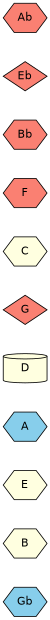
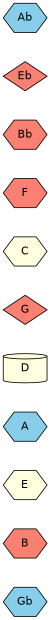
(25, 18) -> (25, 18)
(25, 543) -> (25, 543)
